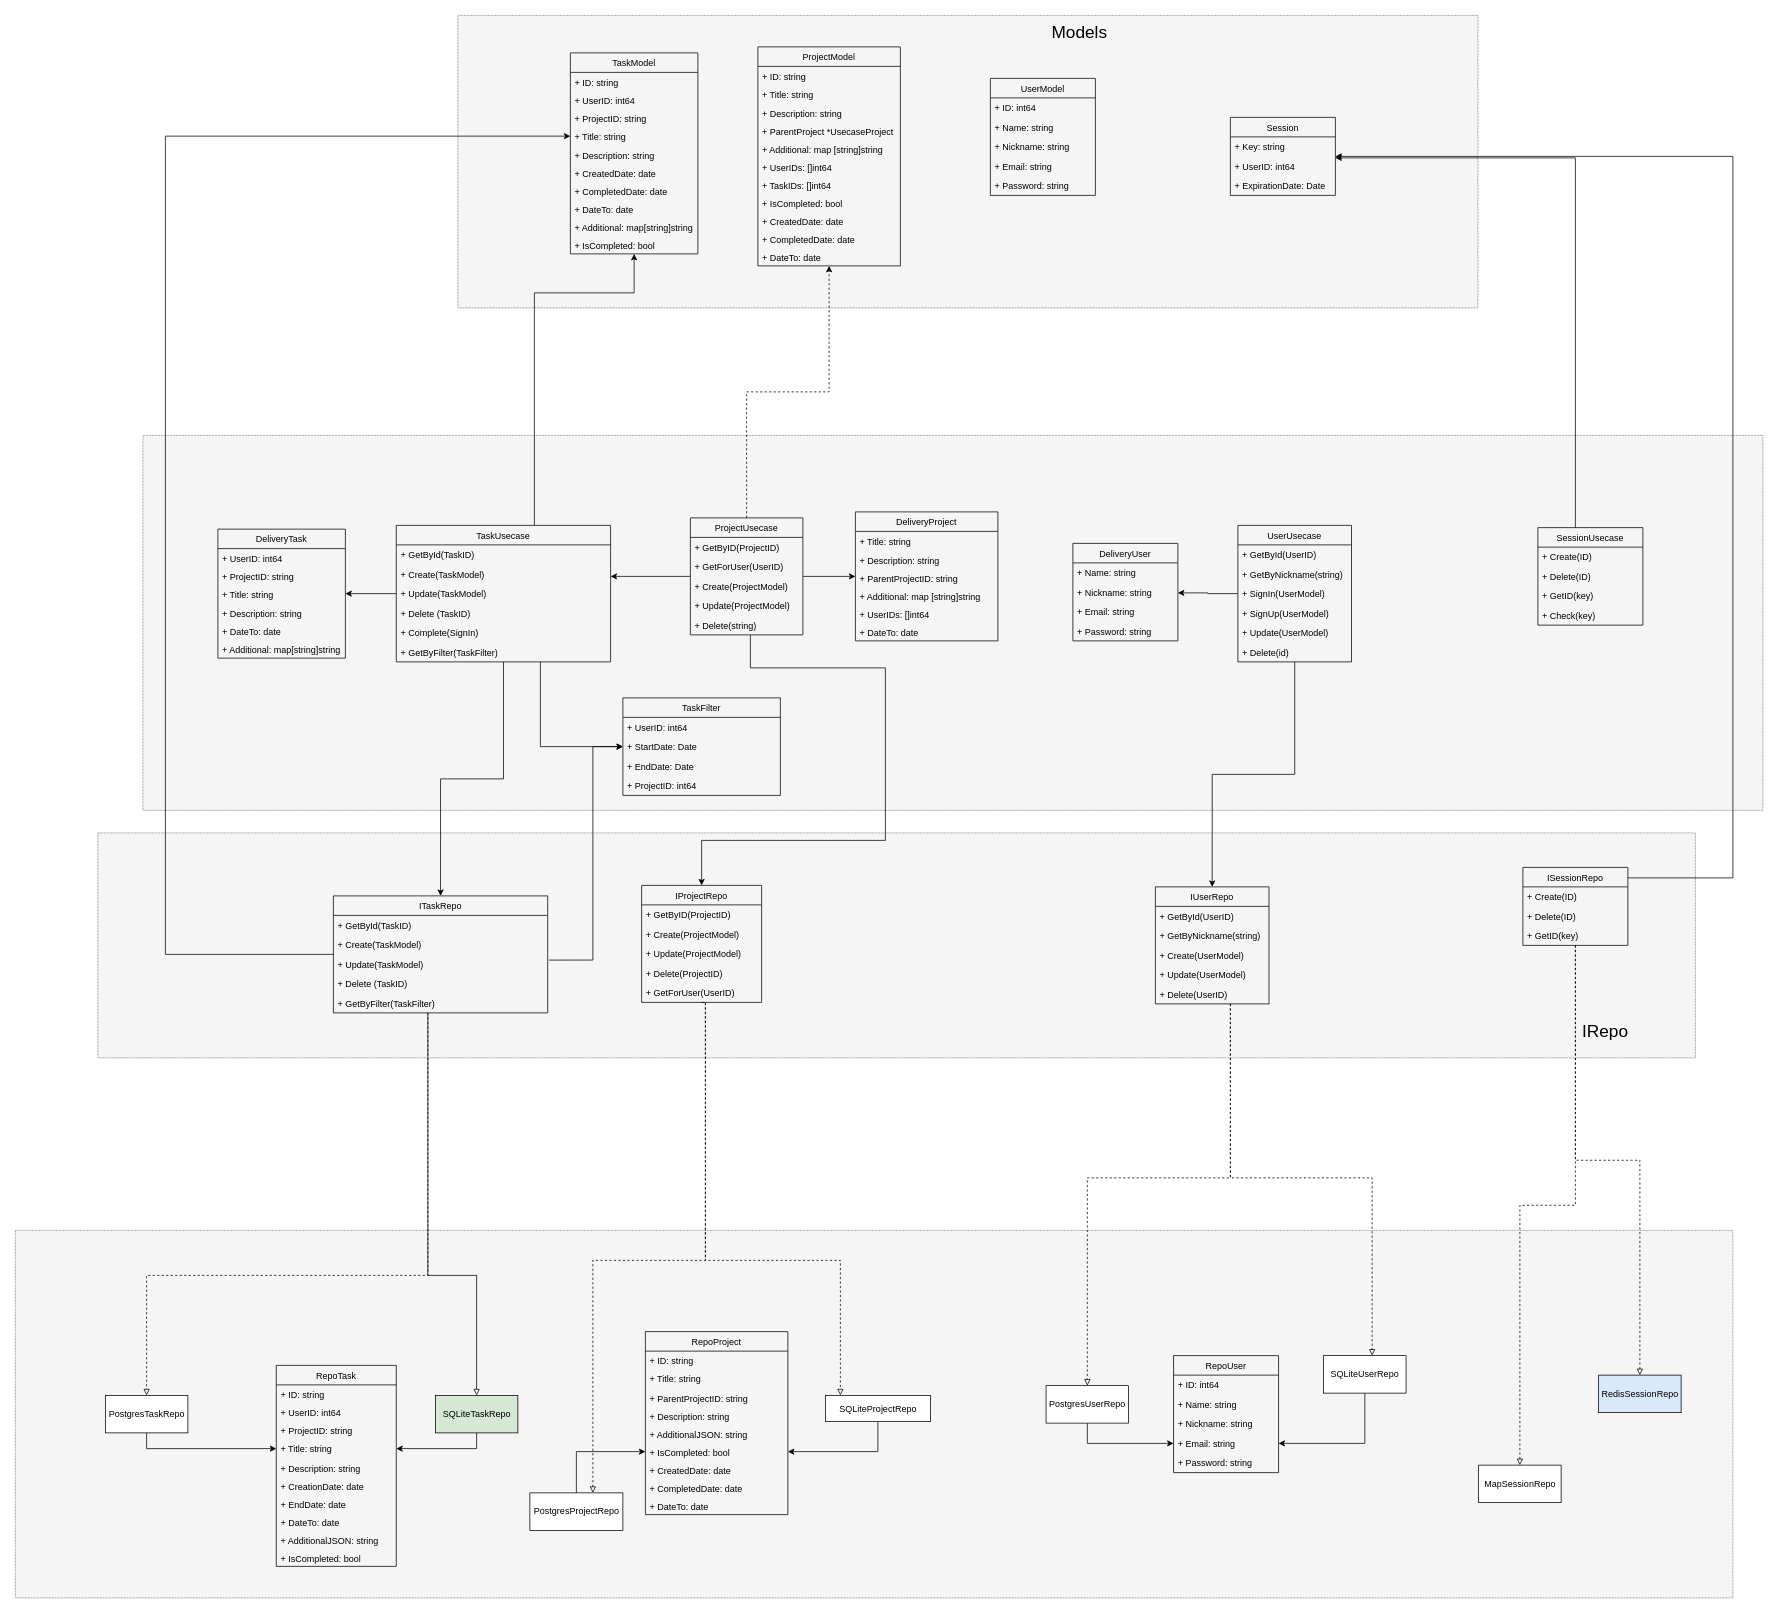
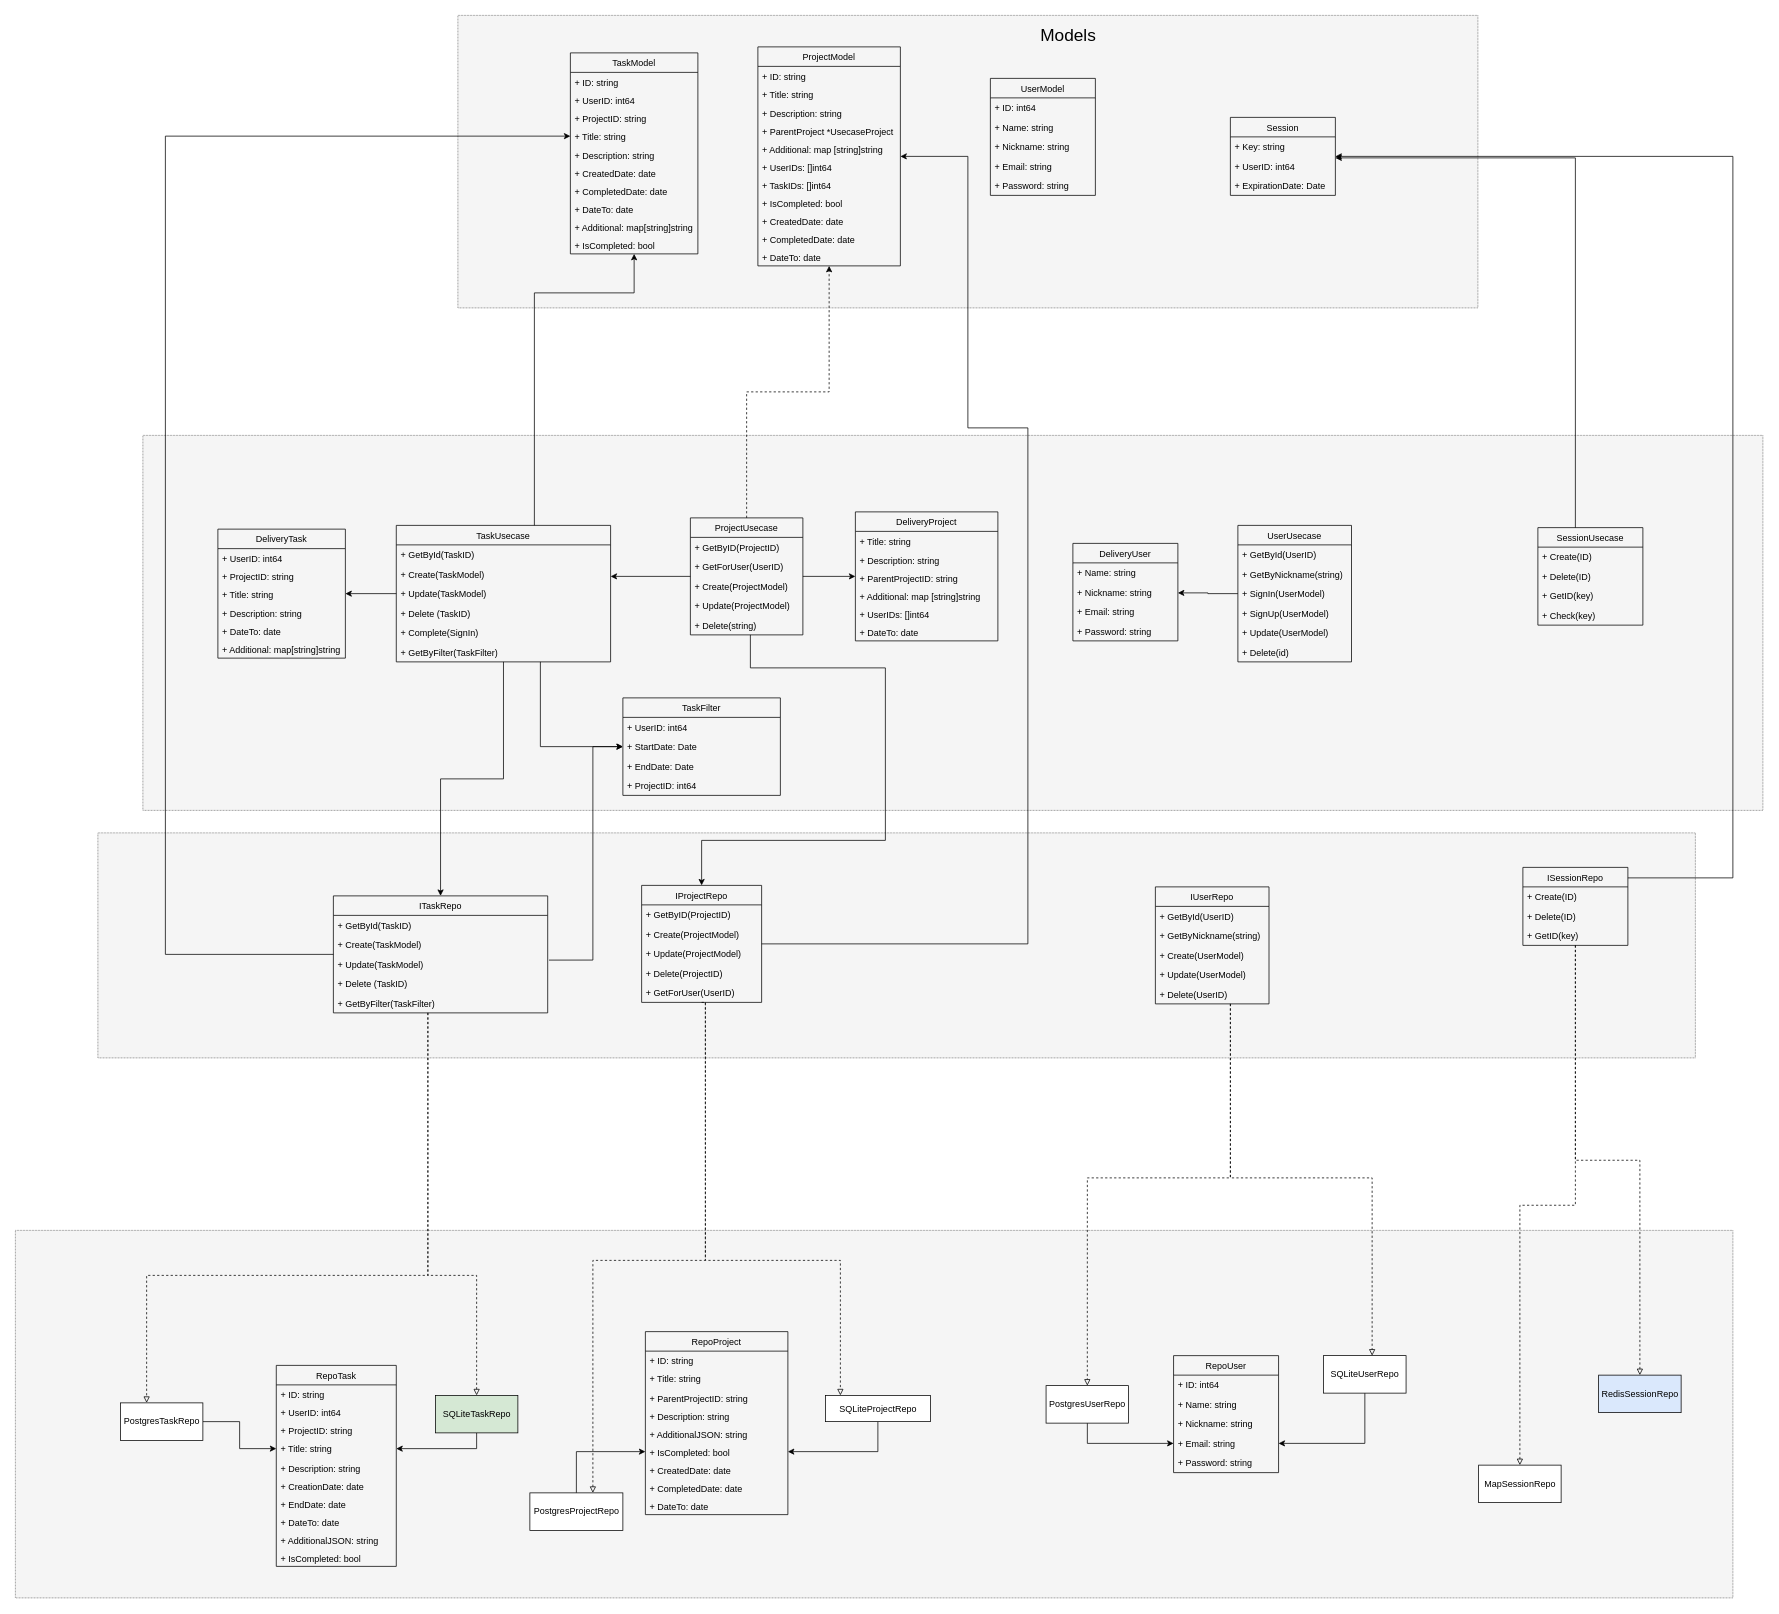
(1080, 32) -> (1069, 36)
none -> (938, 156)
(1256, 774) -> none
(1605, 1032) -> none
(477, 1308) -> (477, 1308)
(147, 1414) -> (162, 1422)
